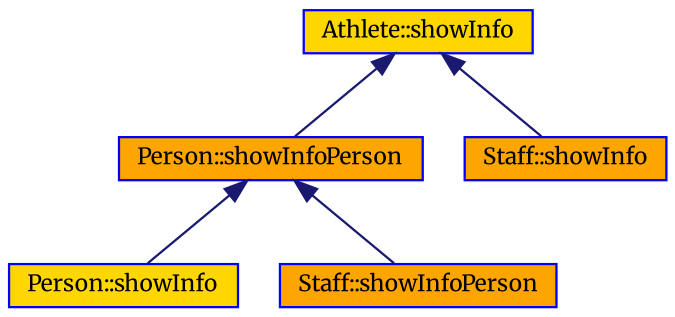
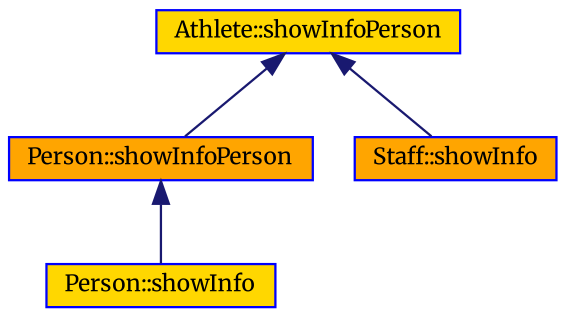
(418, 32) -> (308, 32)
(418, 286) -> none
